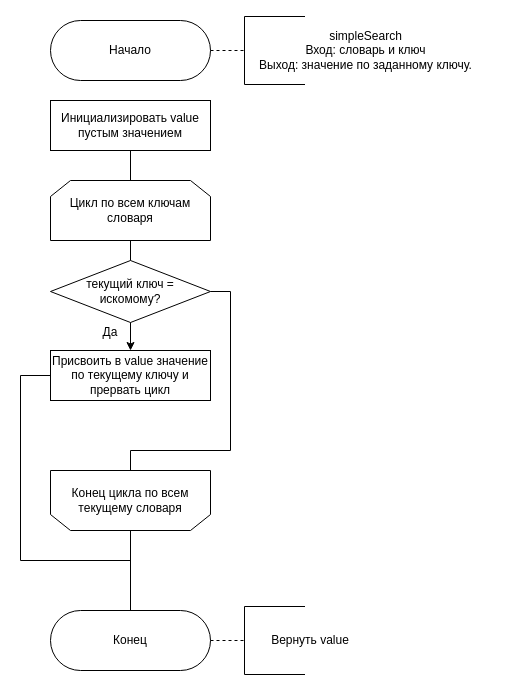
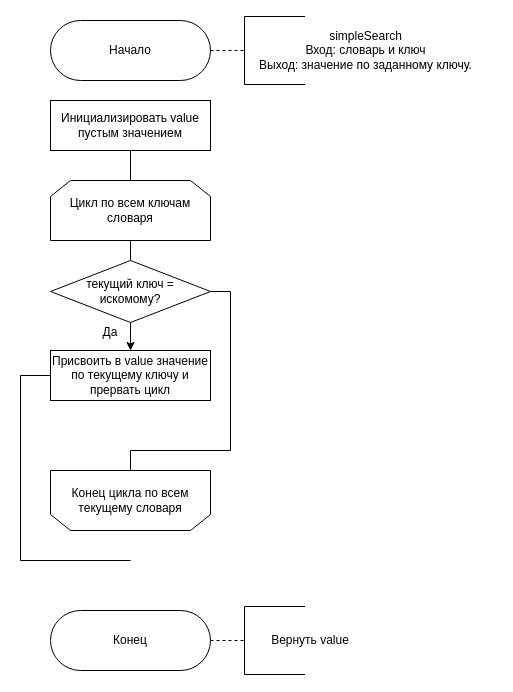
(131, 571) -> none
